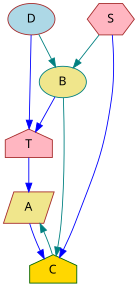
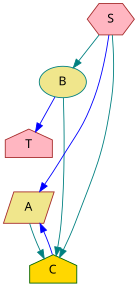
(31, 19) -> none
(103, 146) -> (103, 146)
(29, 170) -> (88, 114)
(34, 237) -> (34, 237)
(48, 243) -> (48, 243)
